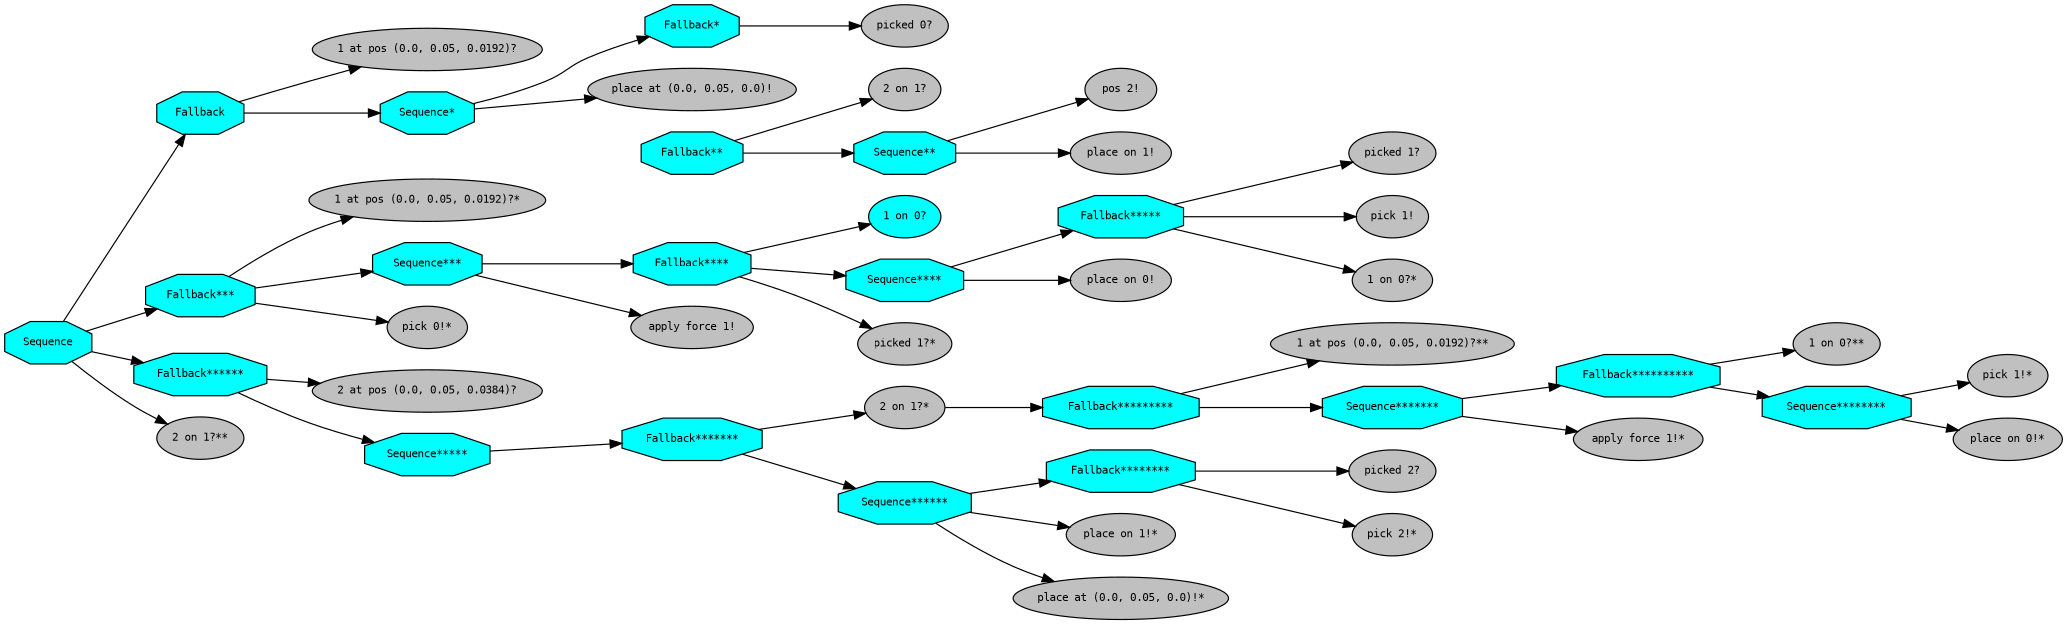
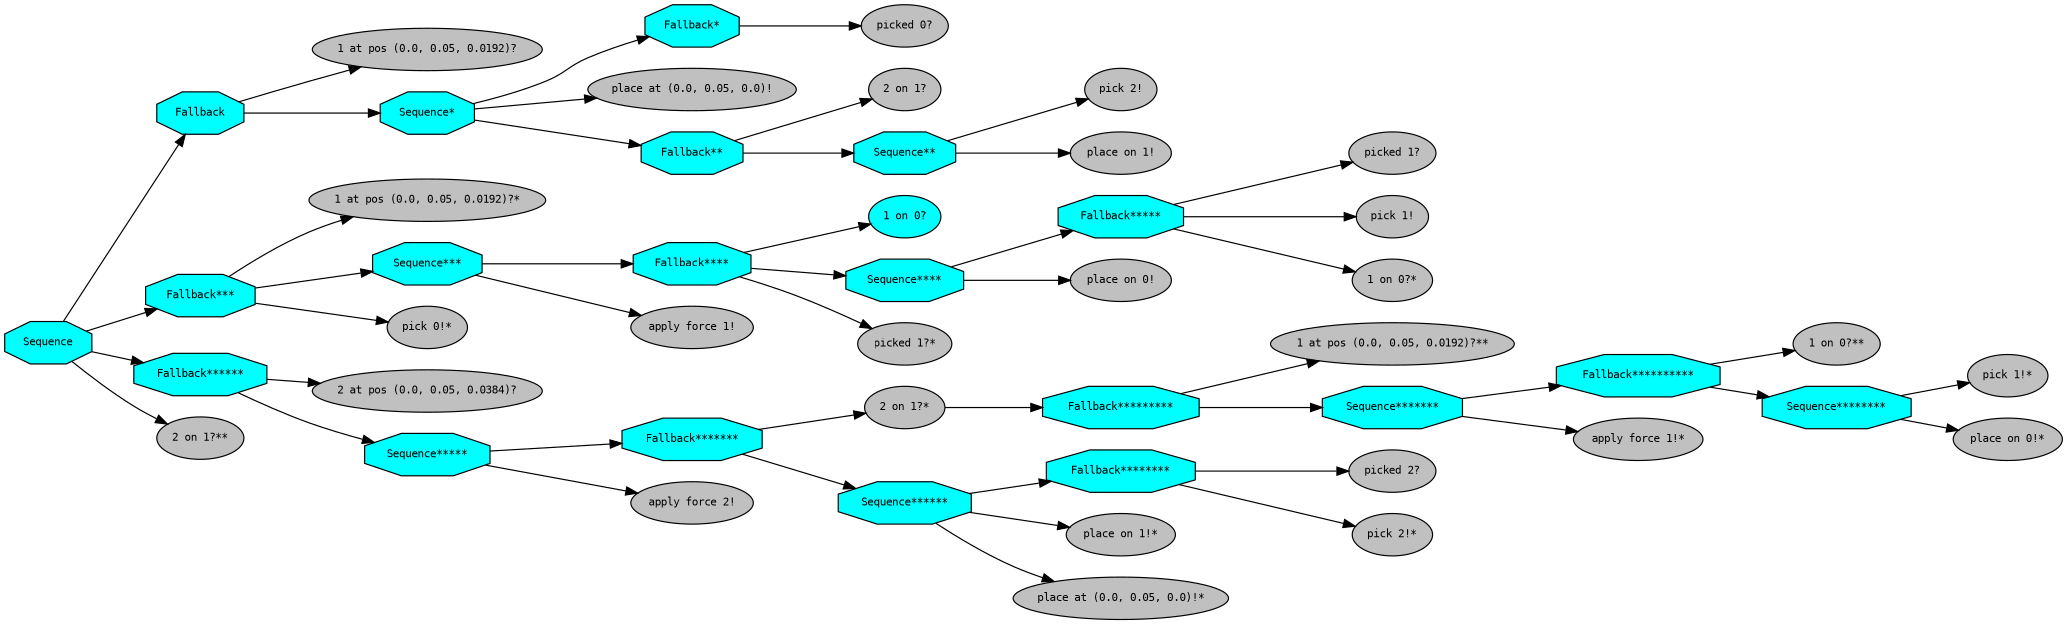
(1121, 90) -> (1121, 90)
none -> (552, 132)
none -> (692, 503)
